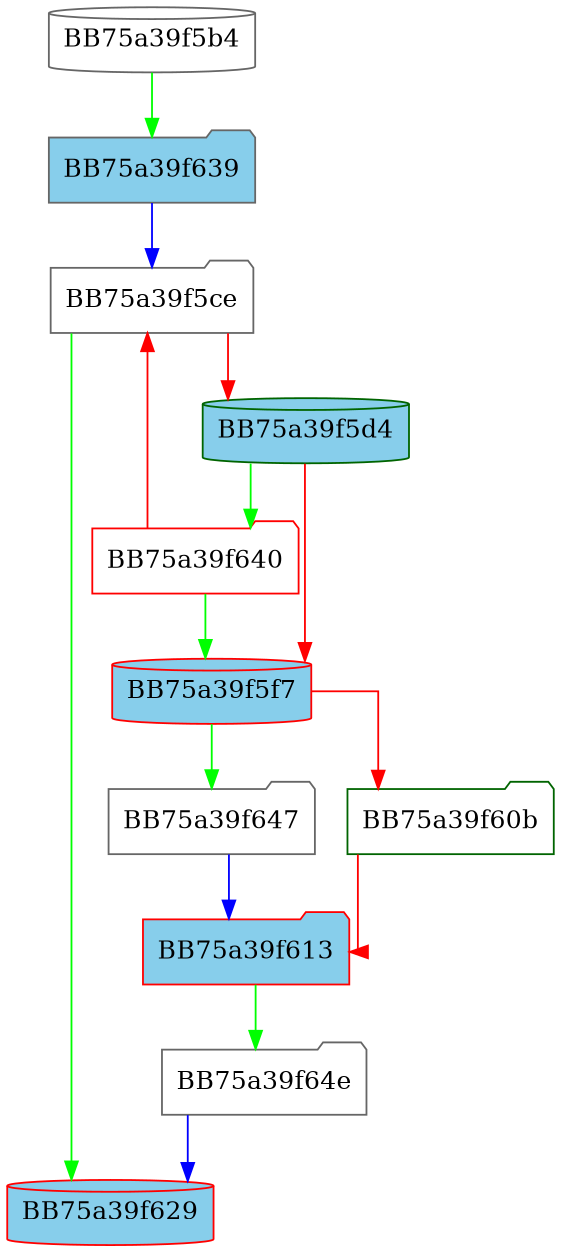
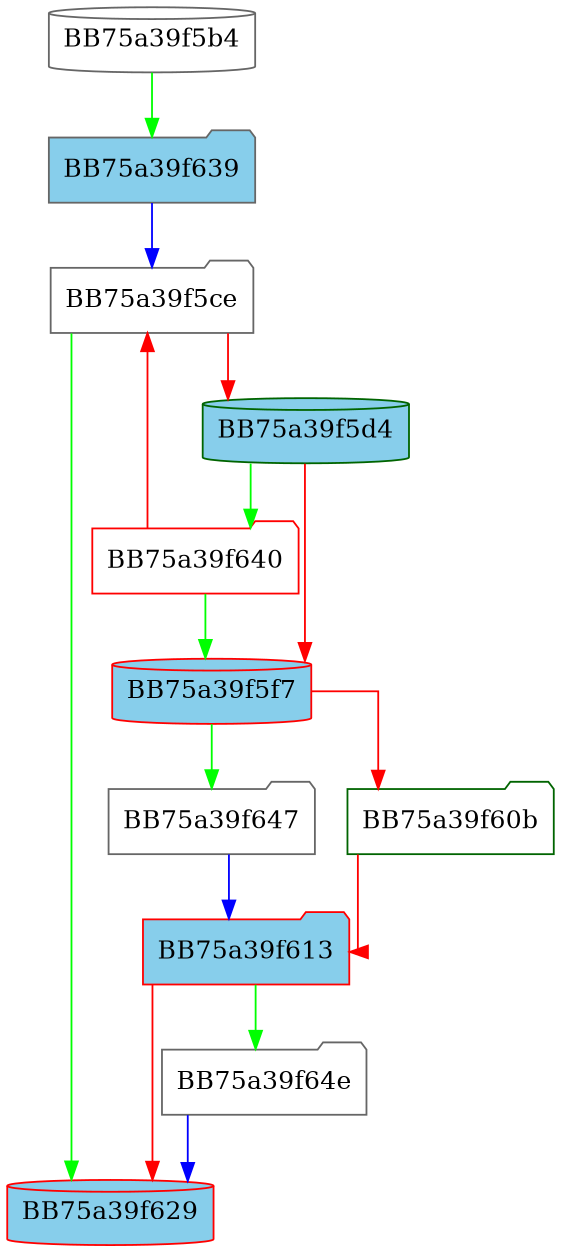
none -> (152, 1073)
